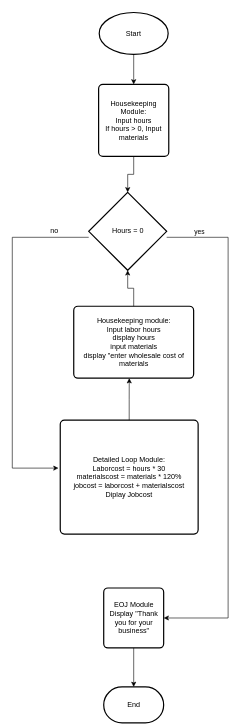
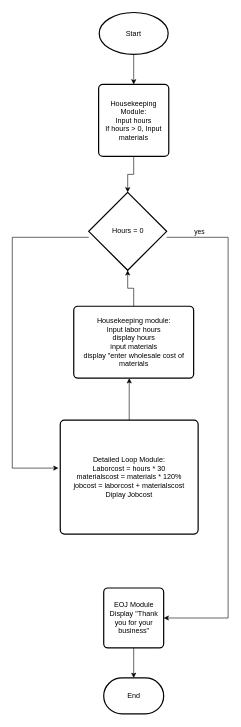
(54, 231) -> none
(134, 705) -> (134, 696)
